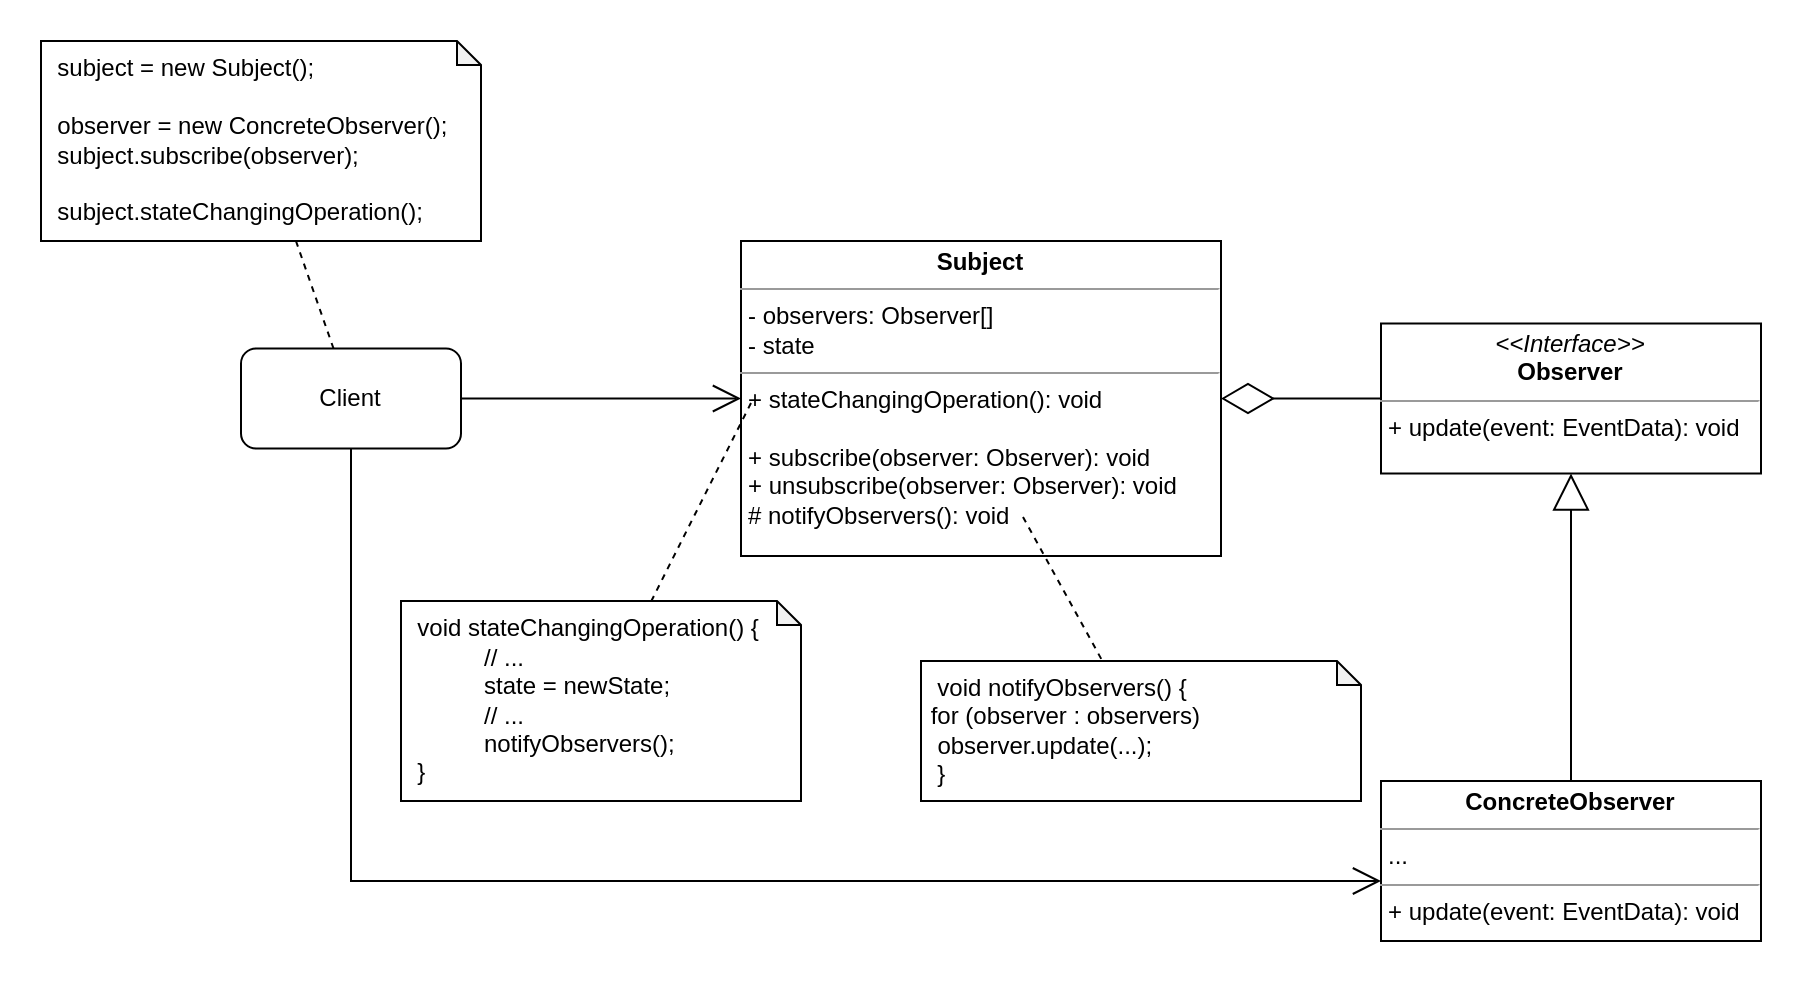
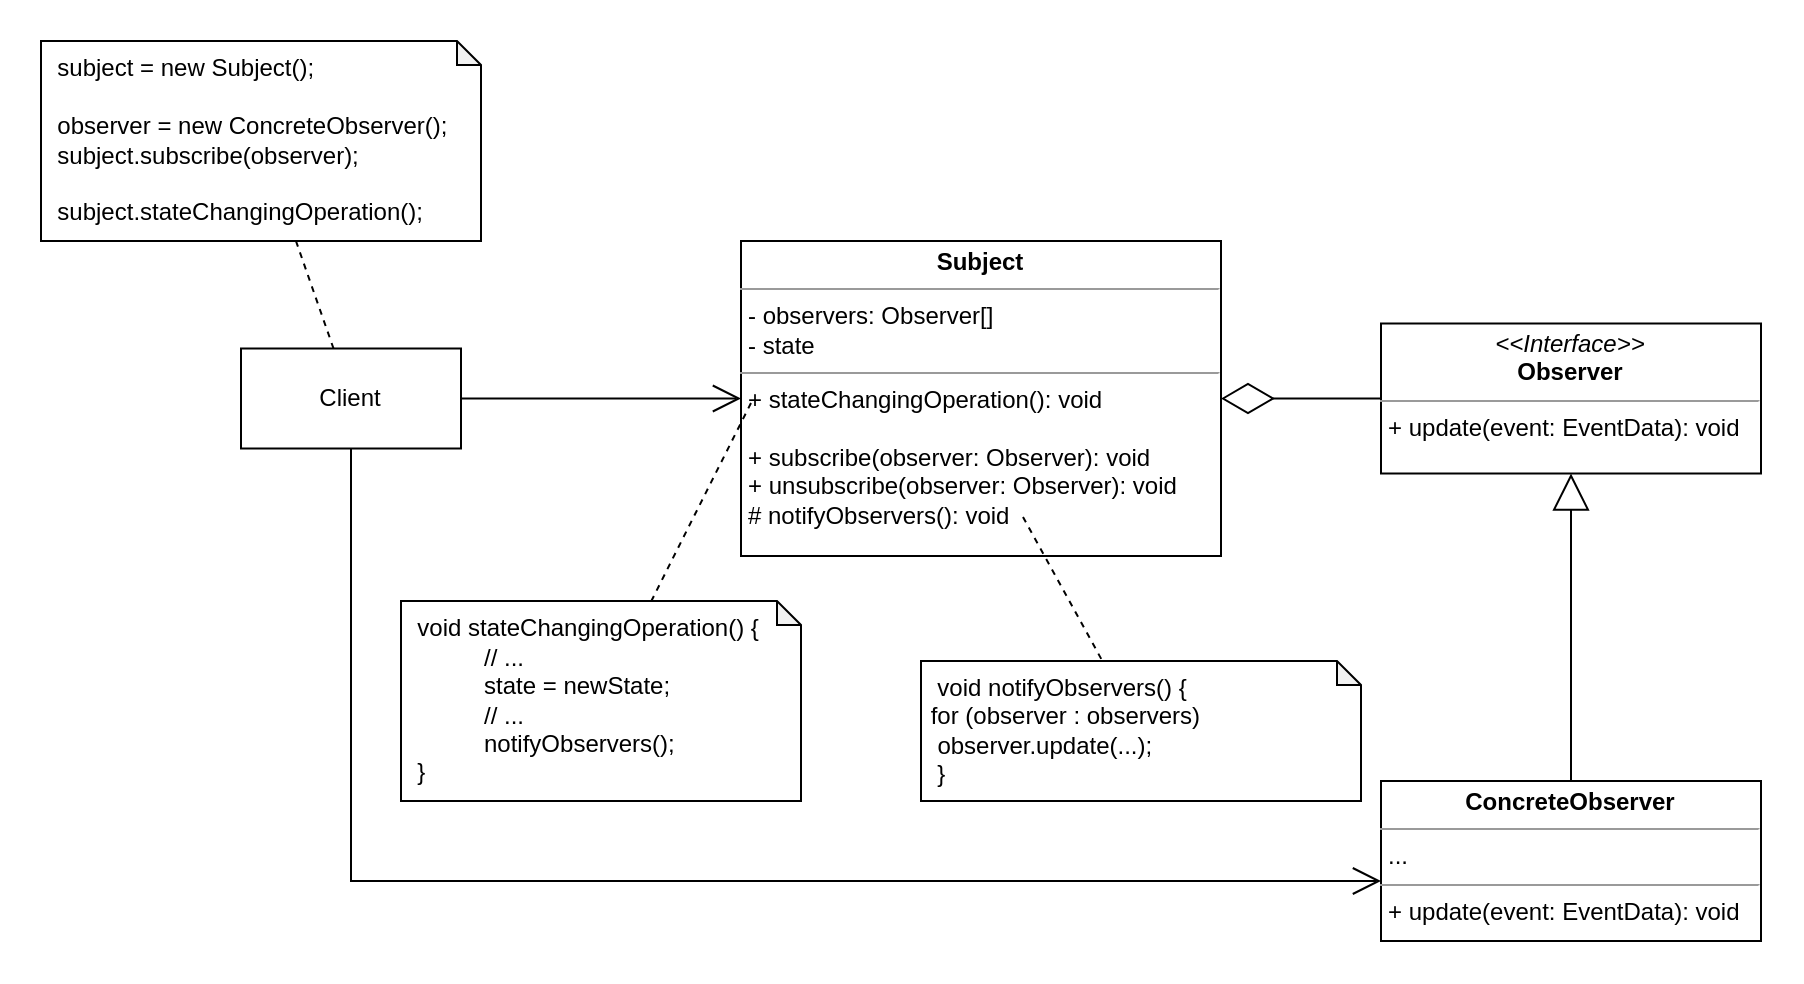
(351, 399) -> (351, 399)
